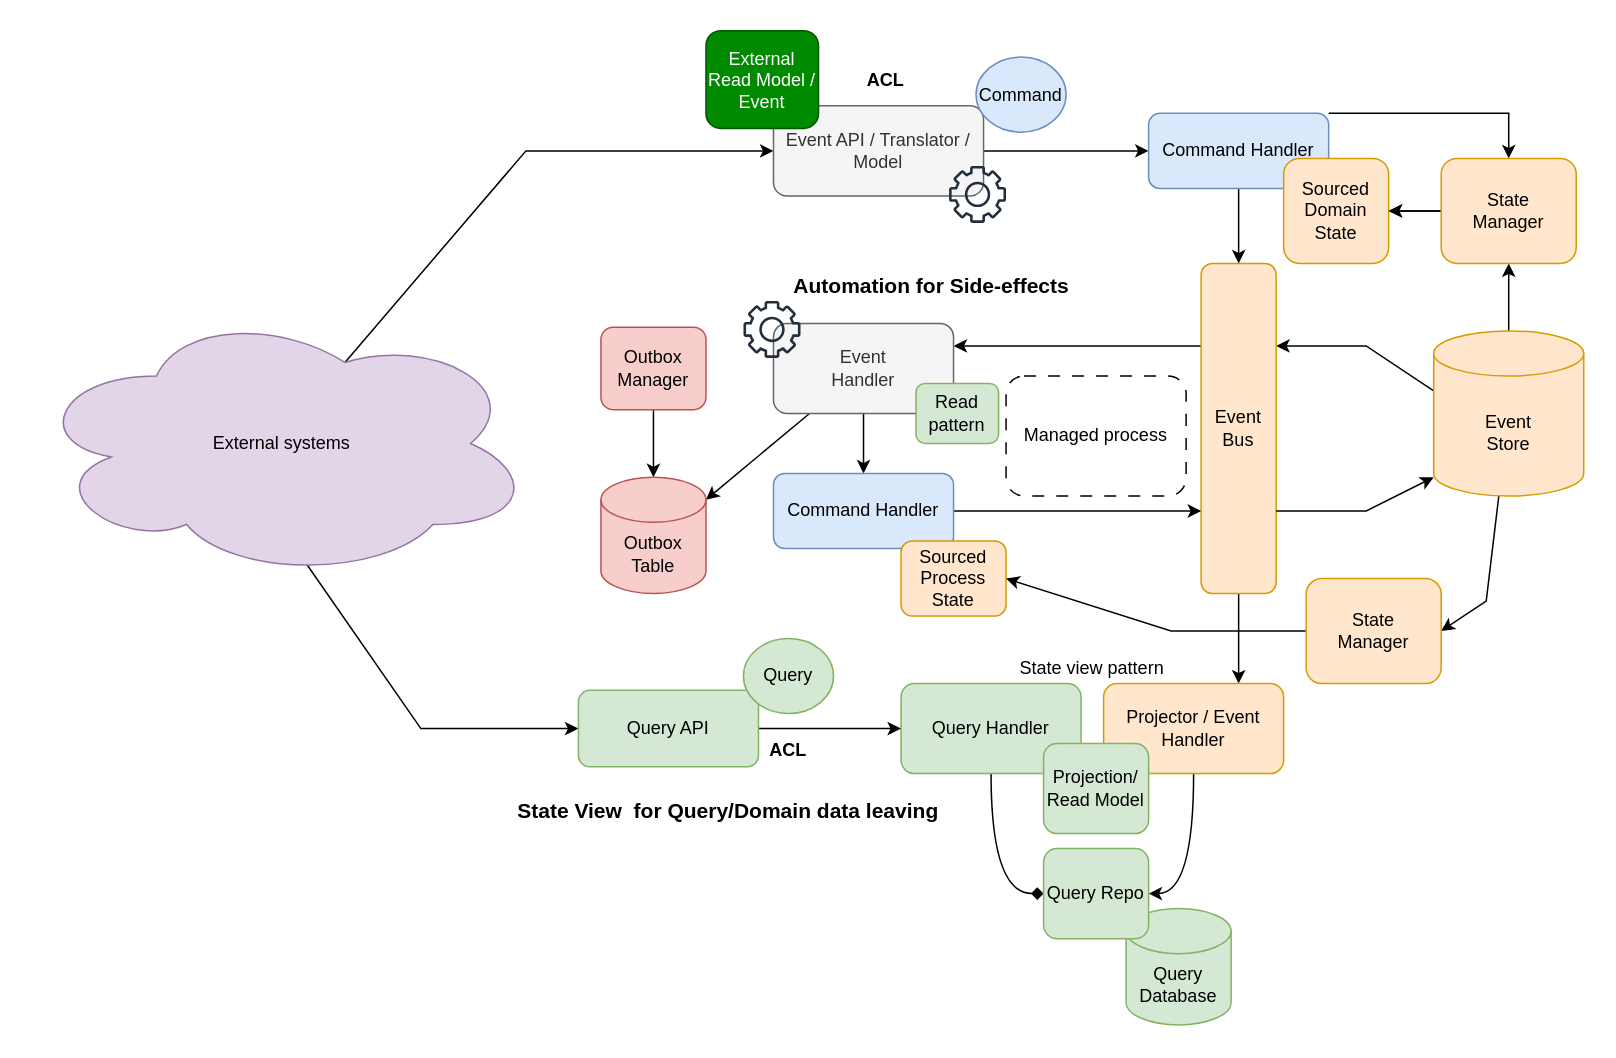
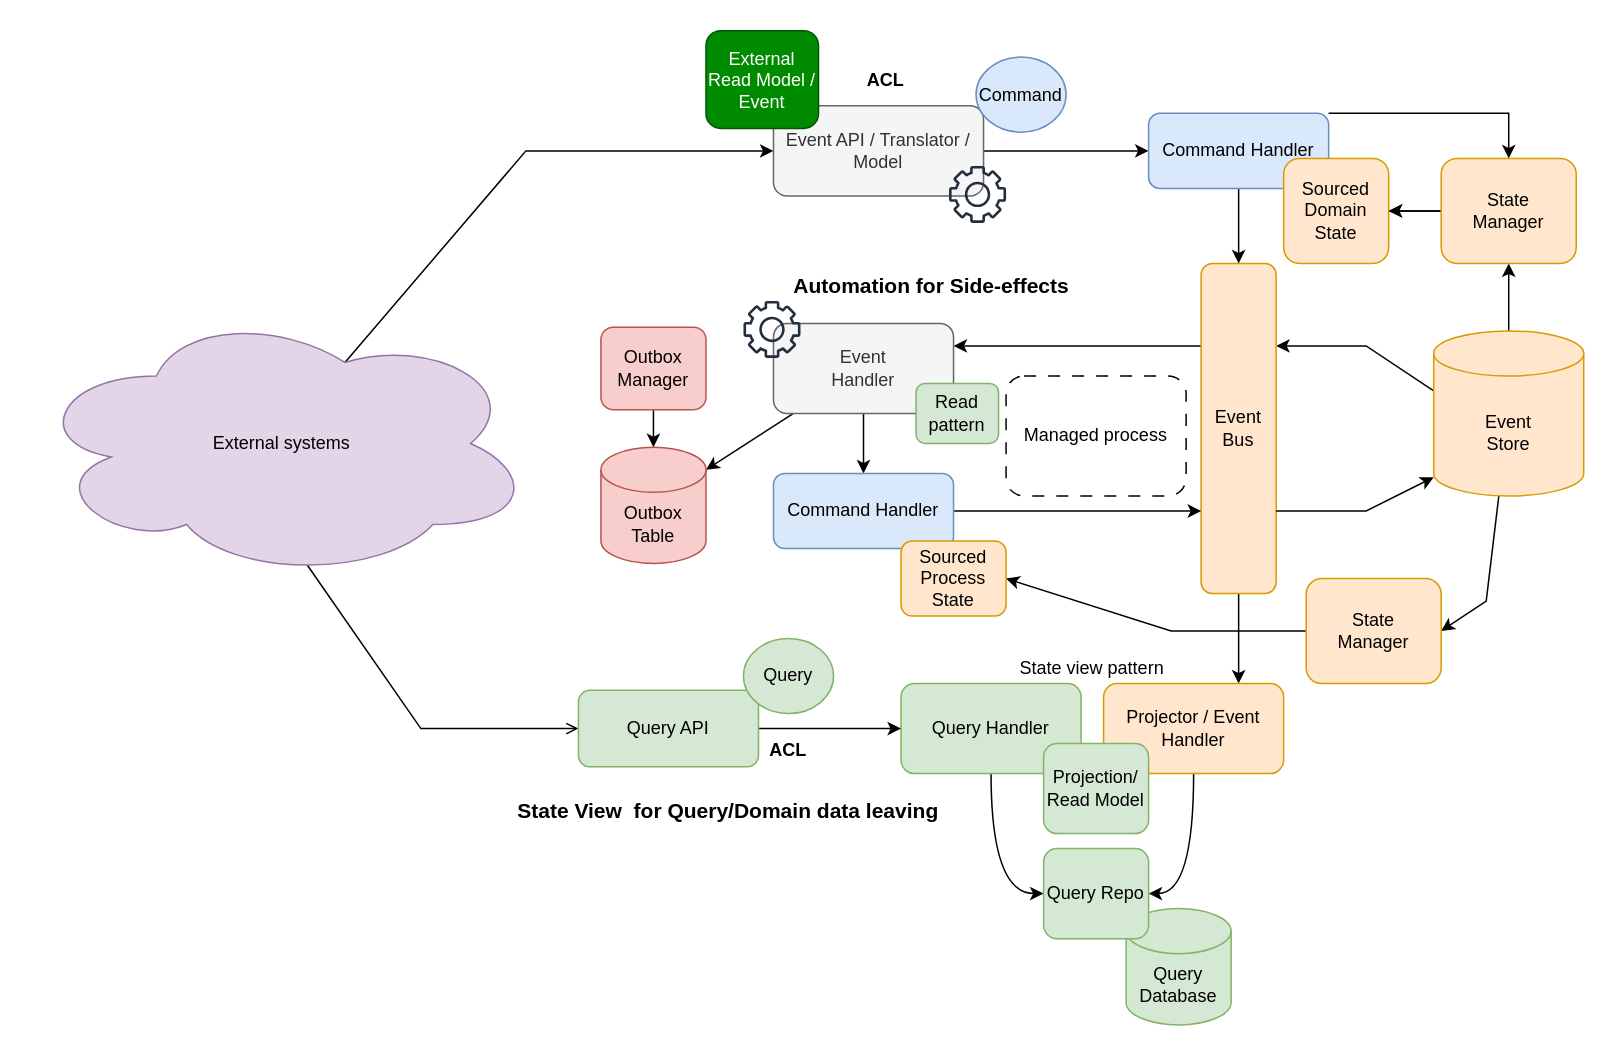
(653, 535) -> (653, 505)
(567, 728) -> (569, 728)
(1009, 880) -> (1010, 880)
